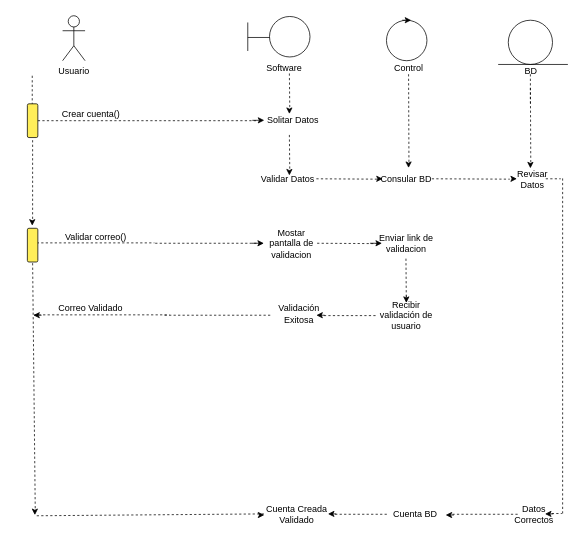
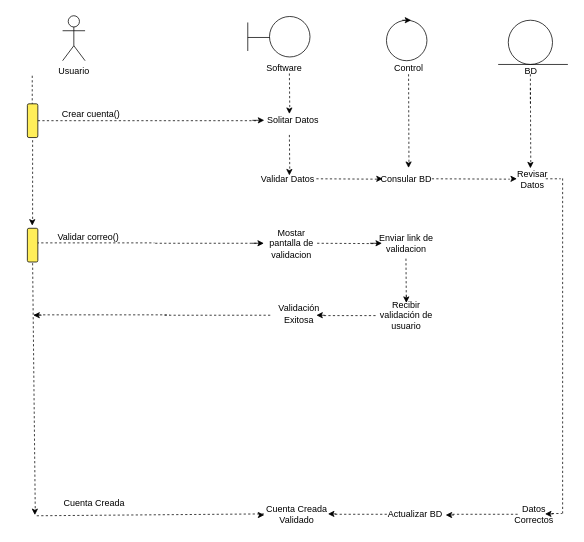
(96, 237) -> (89, 237)
(90, 309) -> none
none -> (95, 504)
(416, 514) -> (416, 514)
